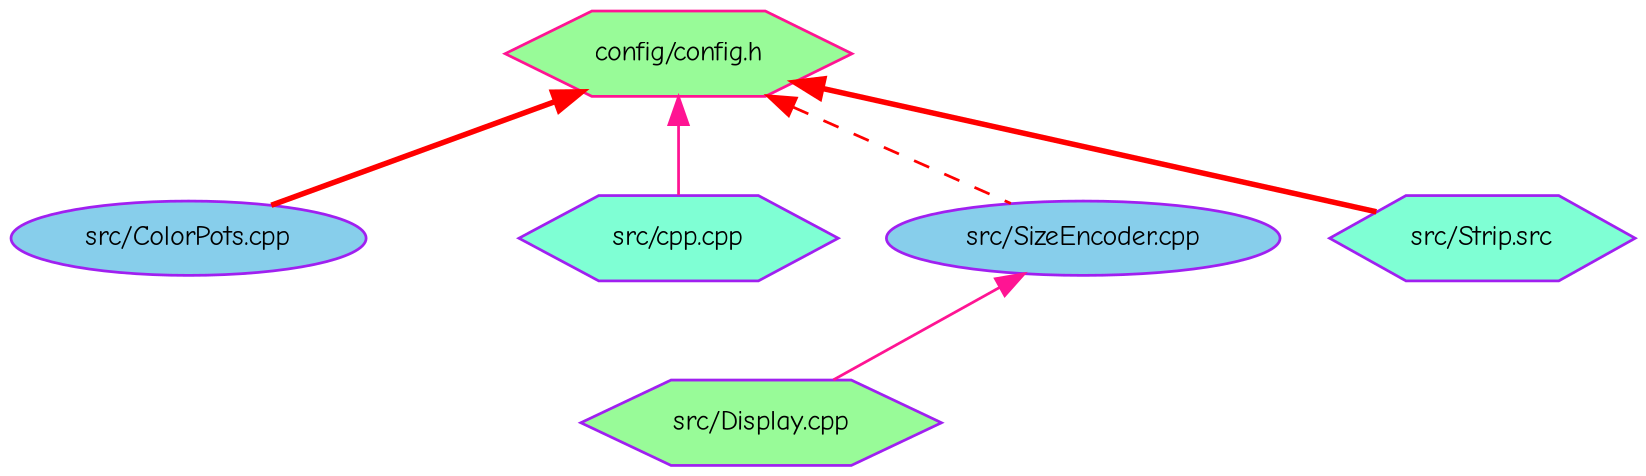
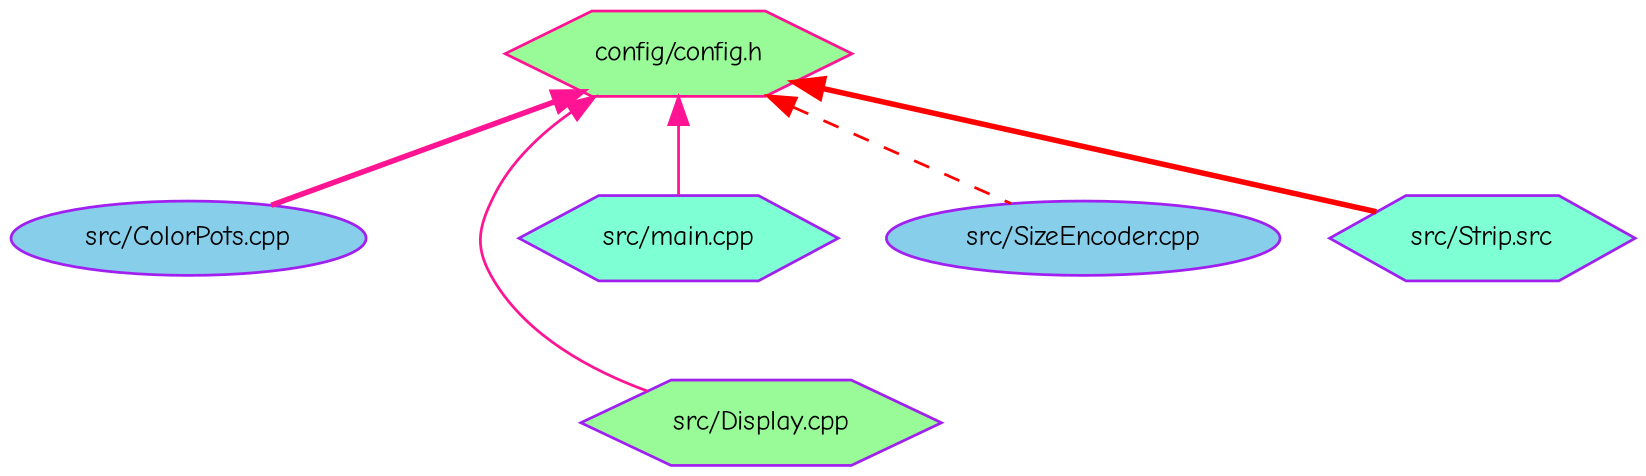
(413, 153) -> (413, 153)
(679, 238) -> (679, 238)
(917, 334) -> (491, 275)
